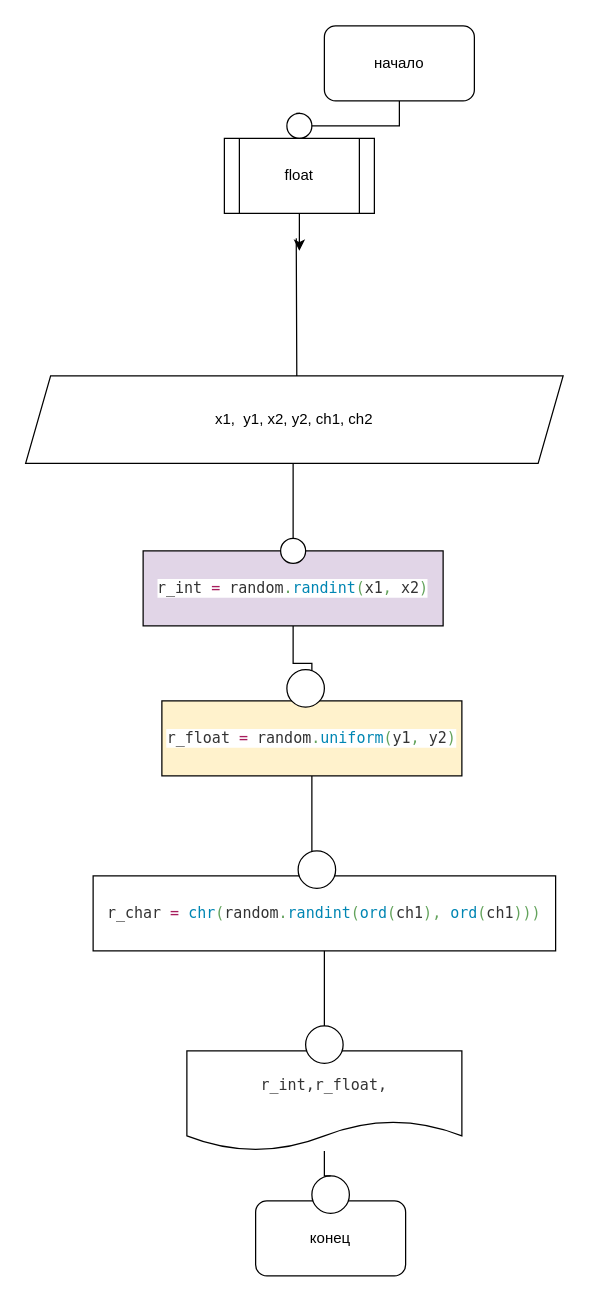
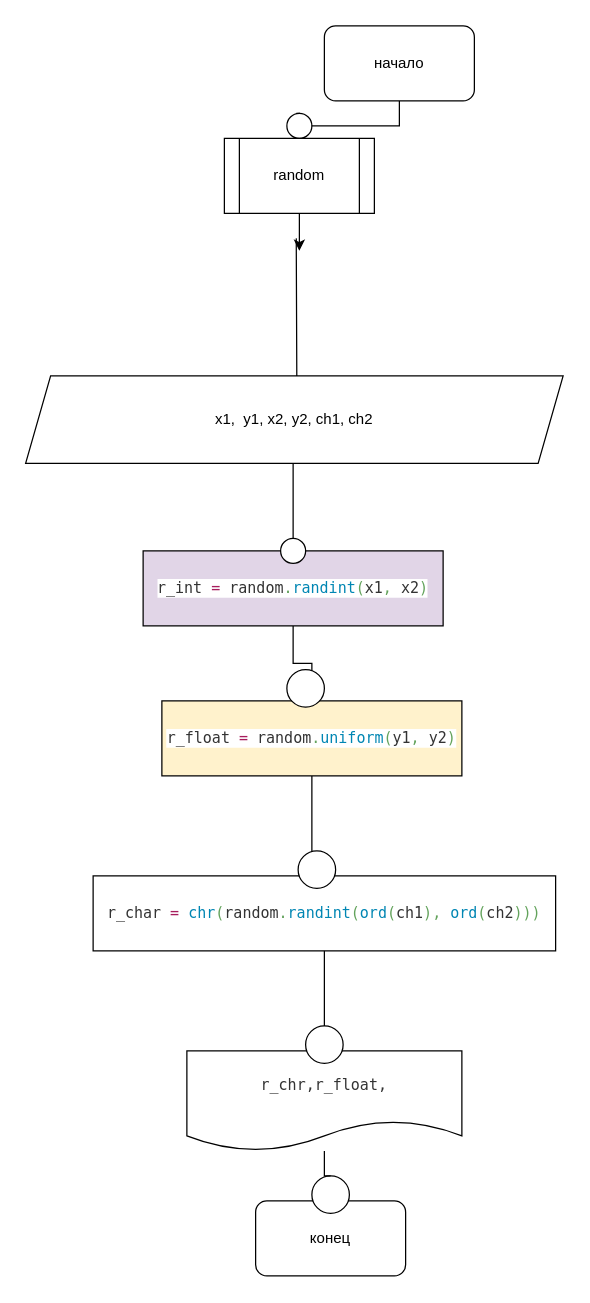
(299, 176) -> (299, 176)
(324, 913) -> (324, 913)
(324, 1086) -> (324, 1086)
